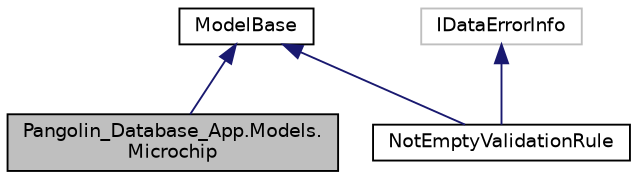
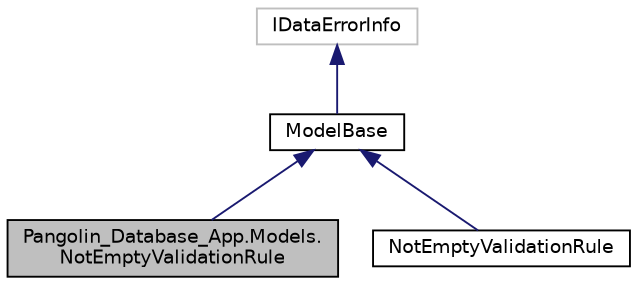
(502, 94) -> (337, 89)
(173, 143) -> (173, 248)
